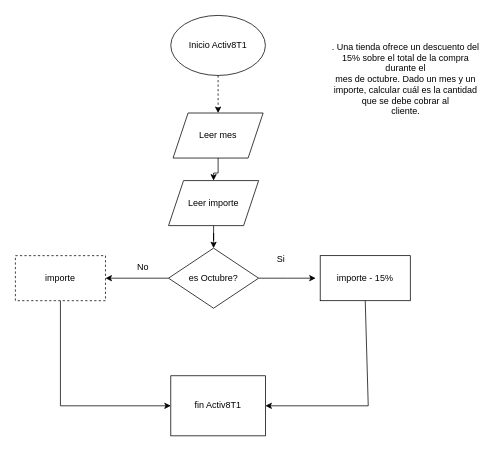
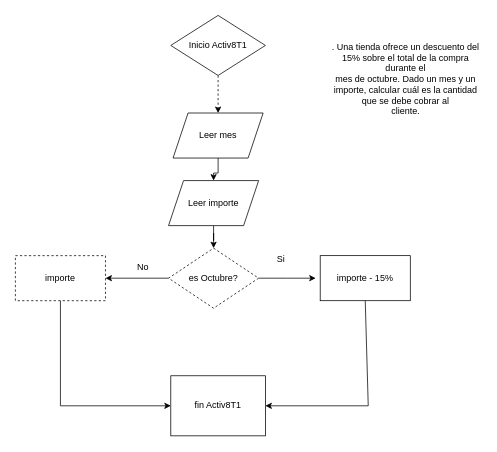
(218, 45) -> (218, 45)
(213, 278) -> (213, 278)
